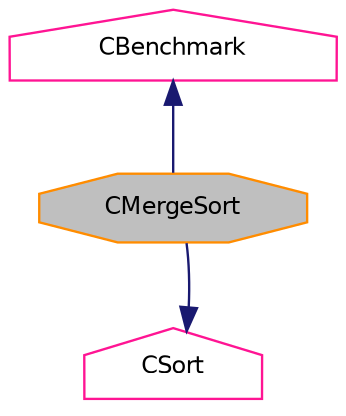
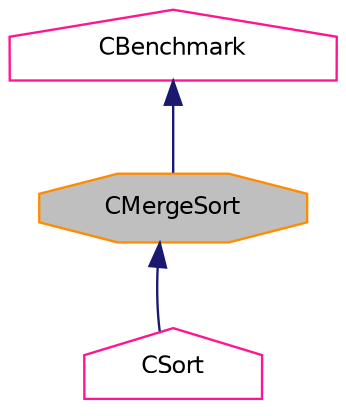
(189, 275) -> (157, 299)
